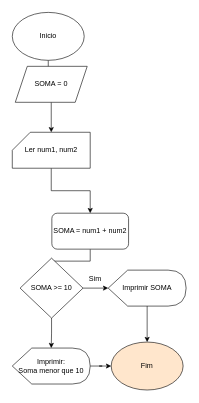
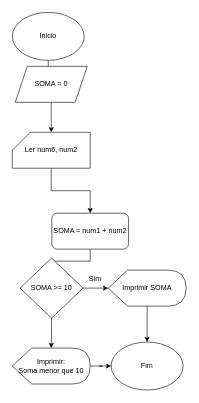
(51, 150) -> (51, 150)
(147, 366) -> (147, 366)
